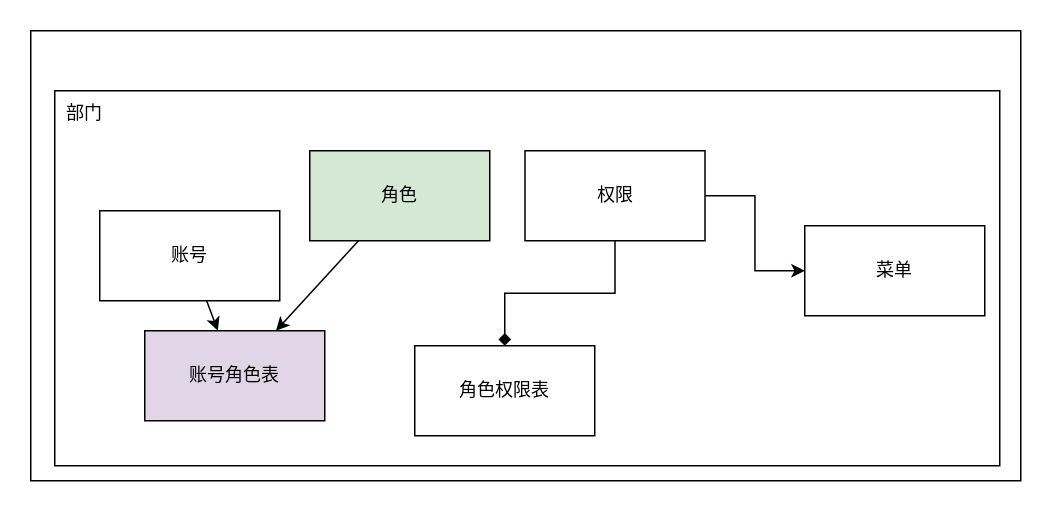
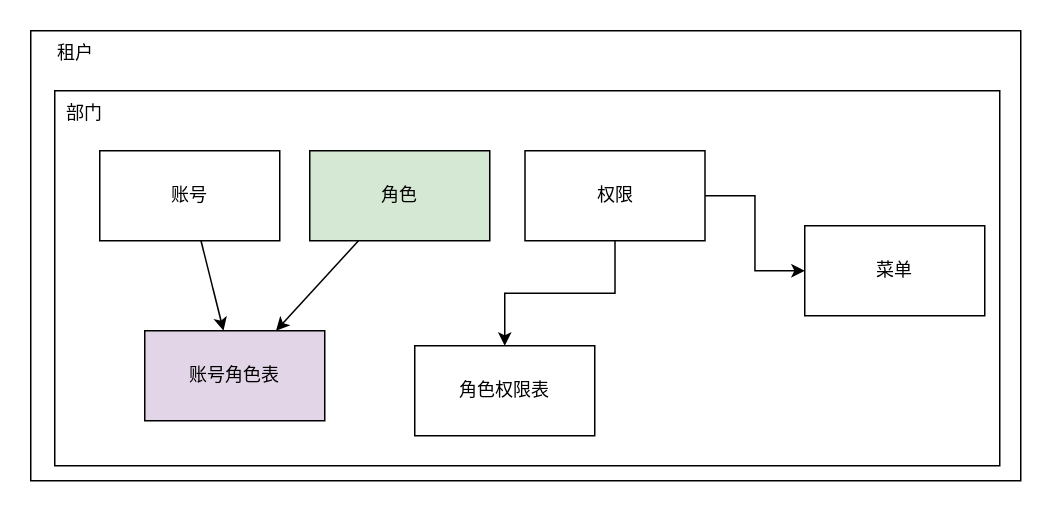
none -> (76, 53)
(190, 256) -> (190, 196)
(505, 333) -> (505, 334)
